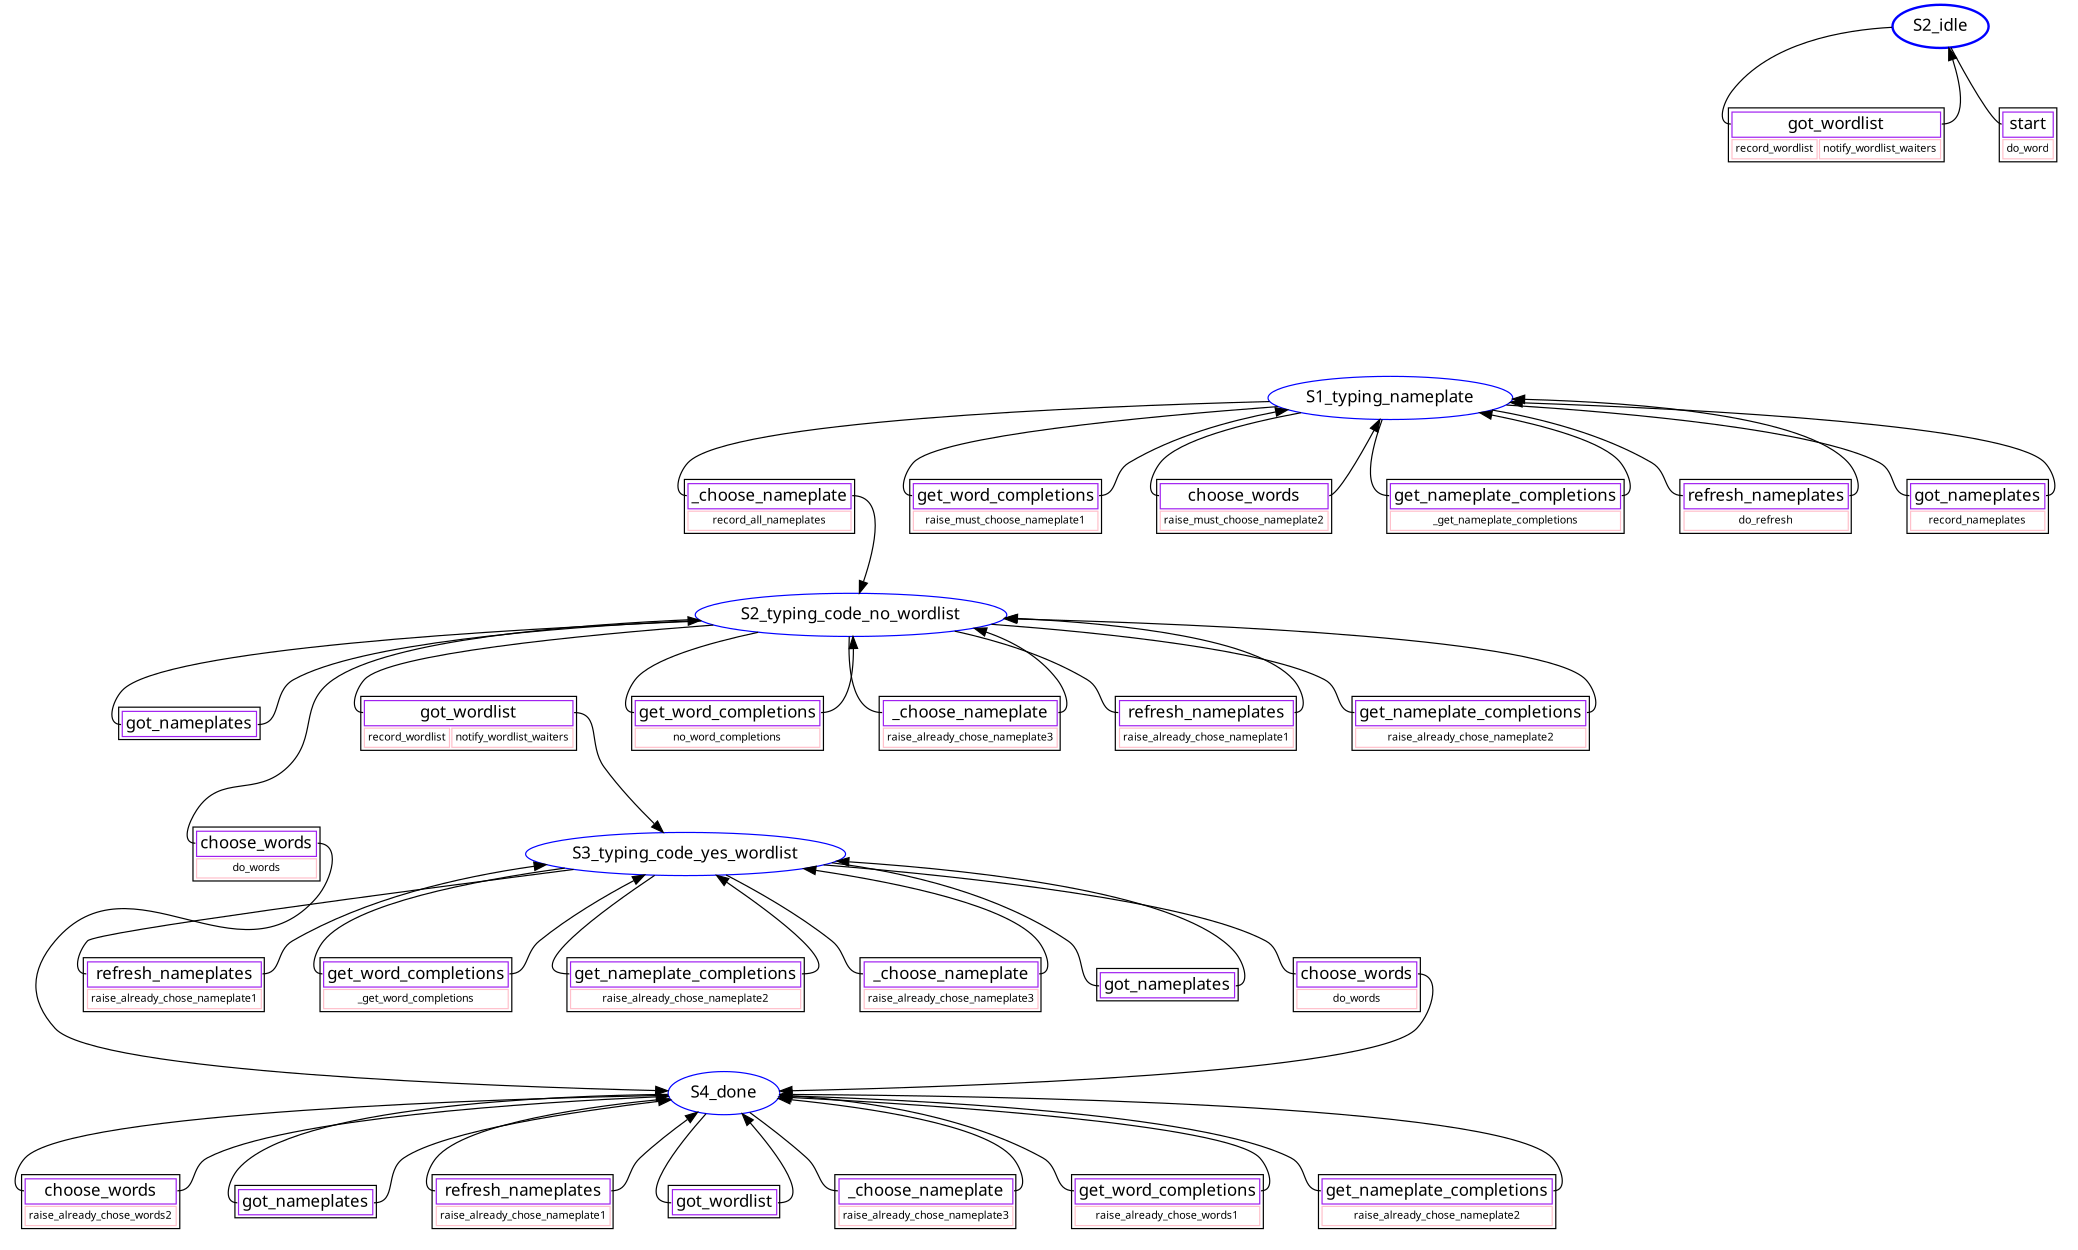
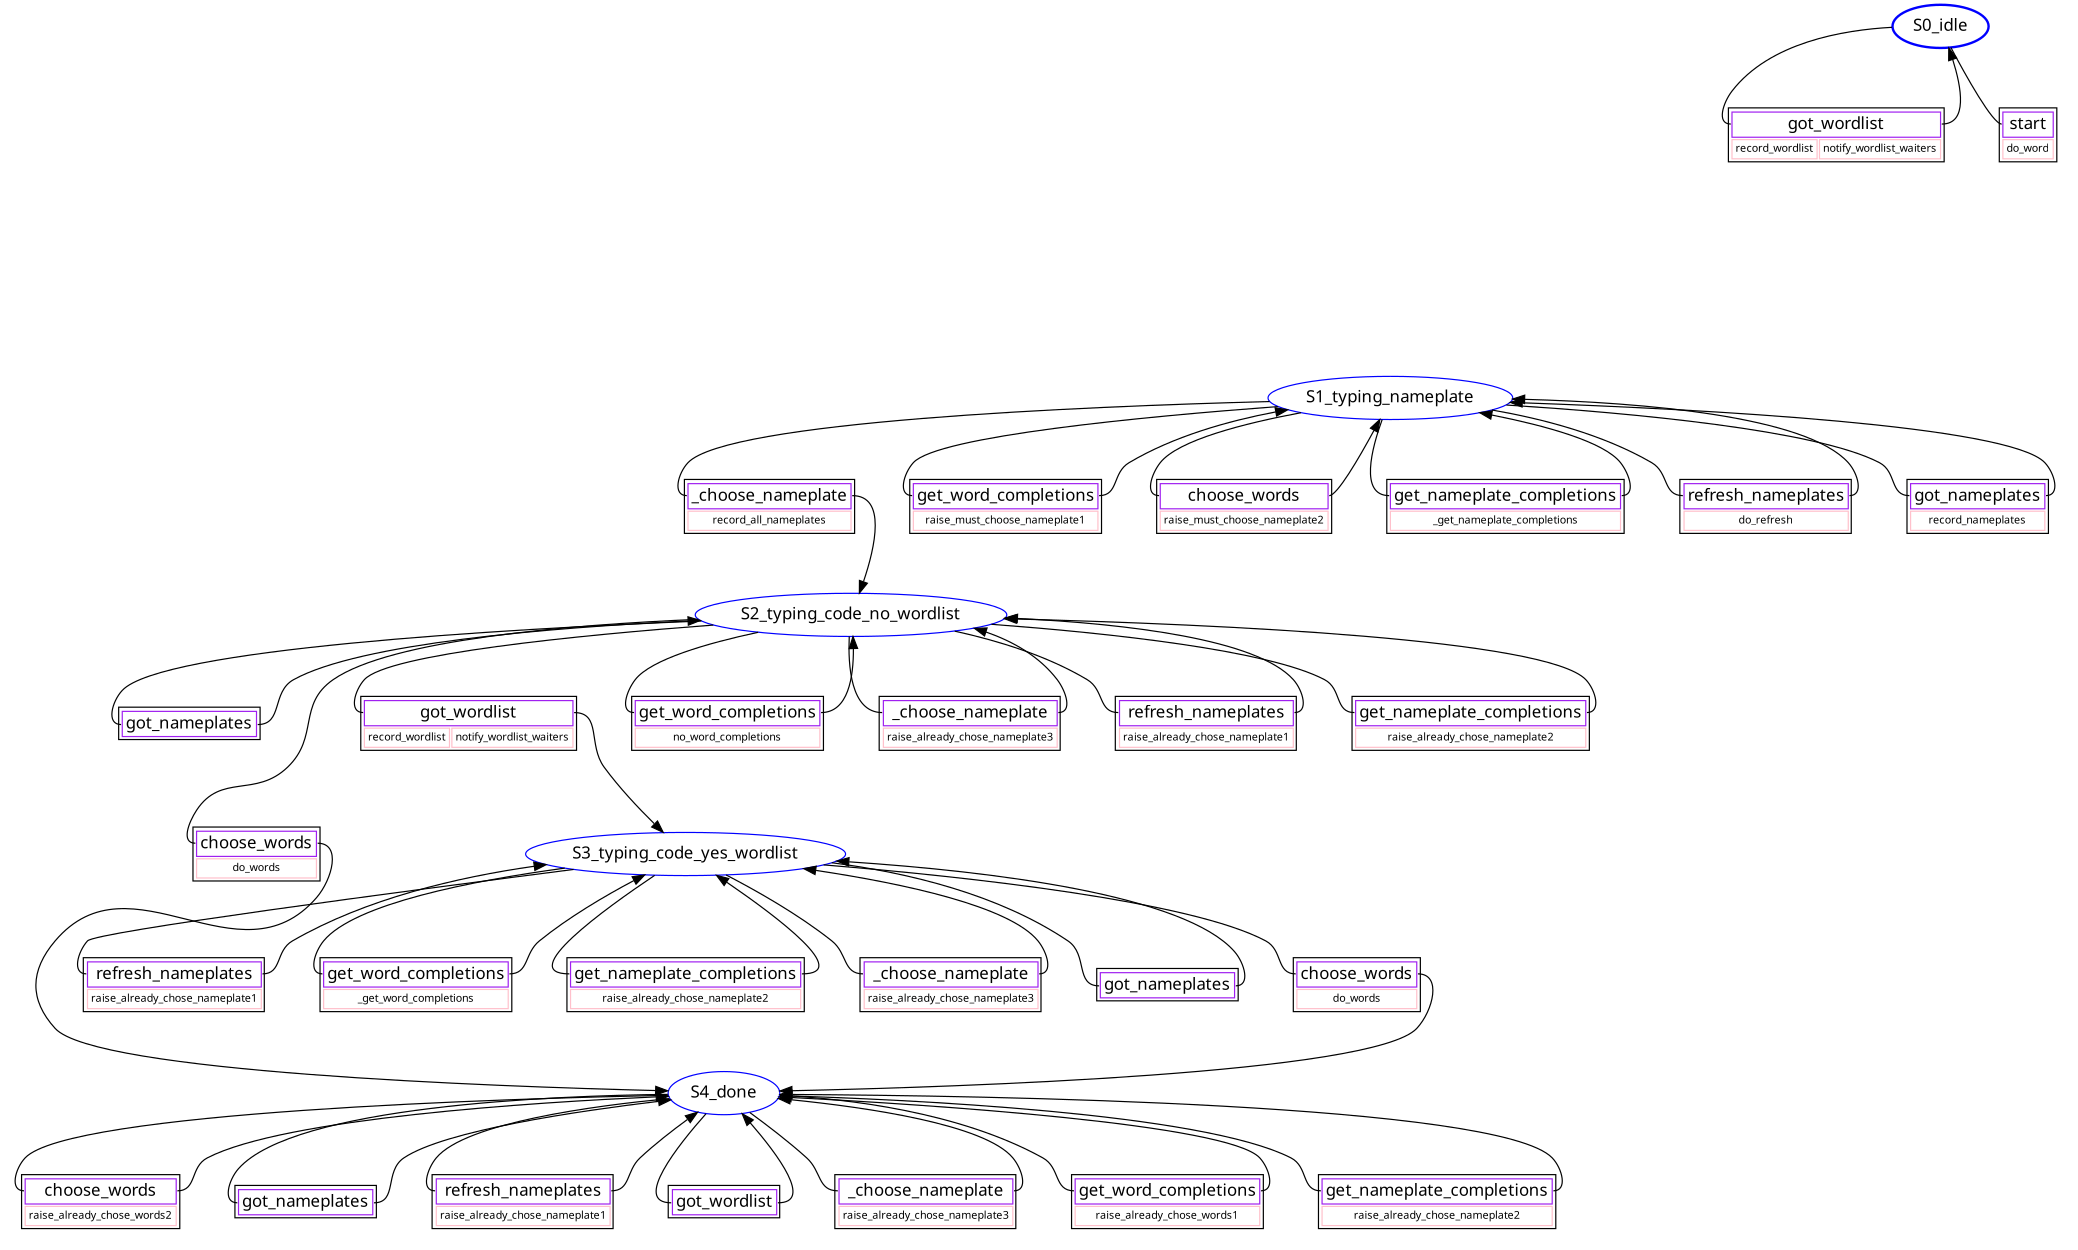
(1941, 26) -> (1941, 26)
